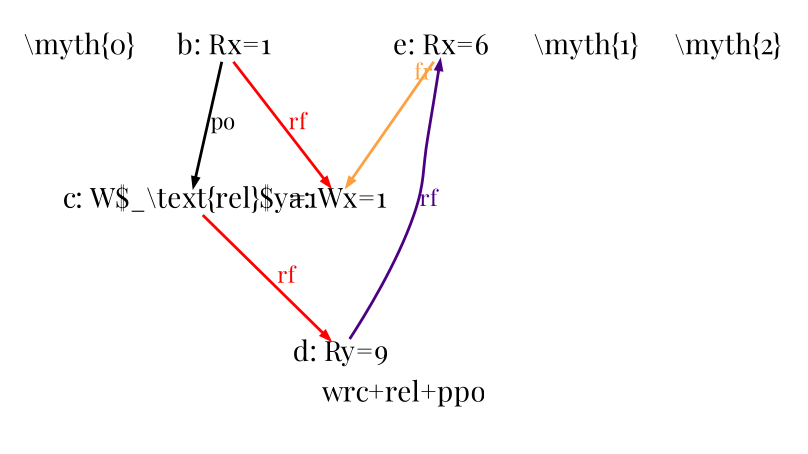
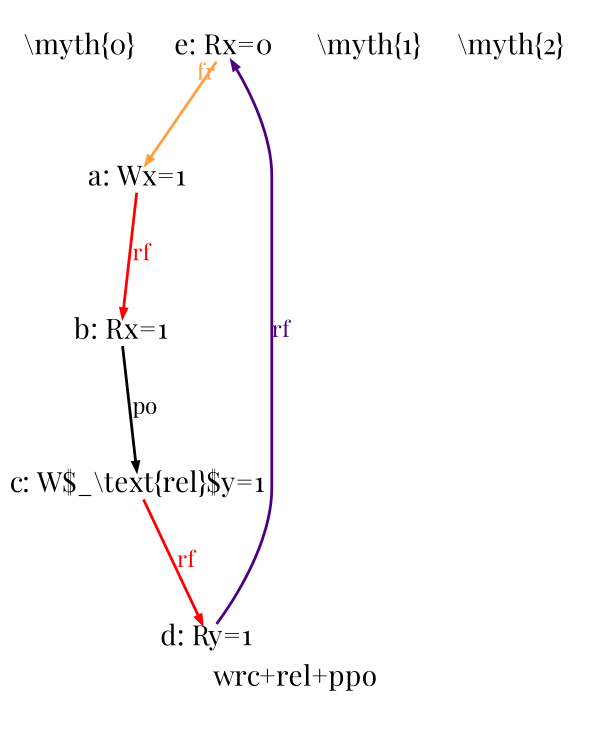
(442, 47) -> (224, 47)
(279, 120) -> (130, 250)
(341, 354) -> (208, 638)
